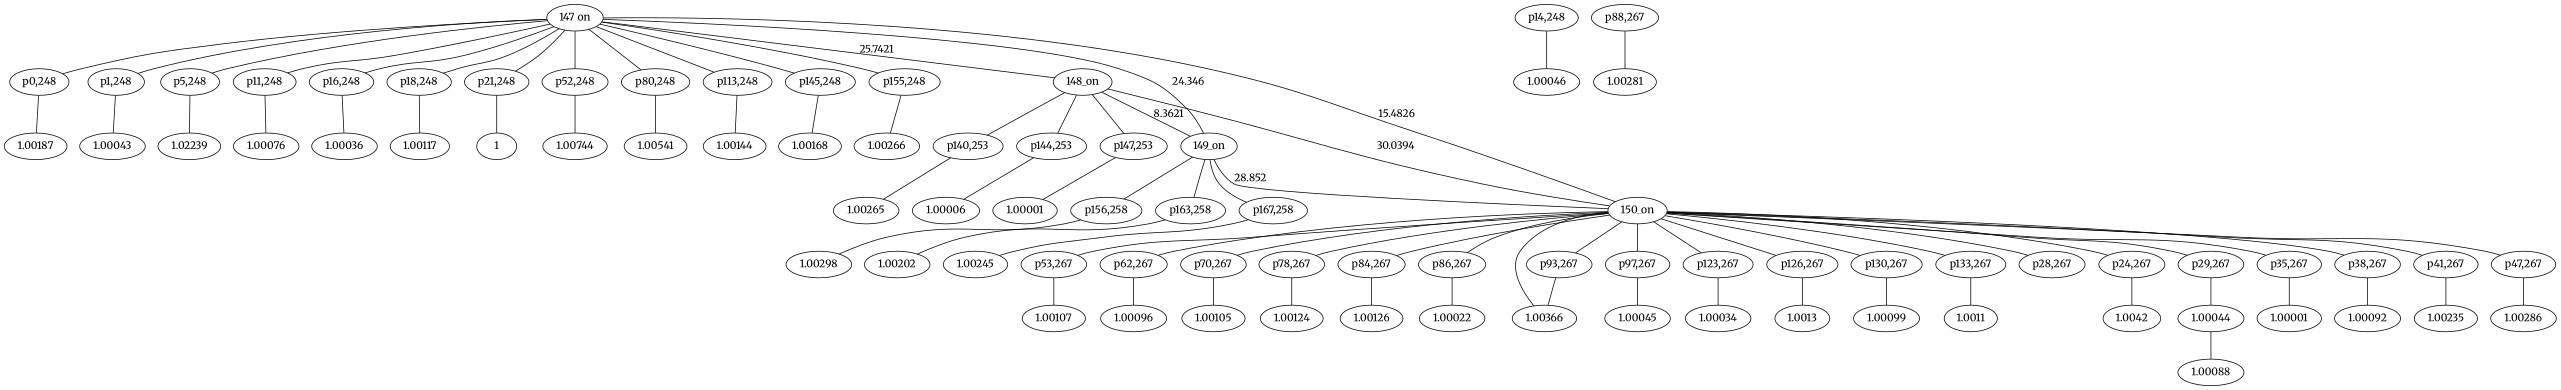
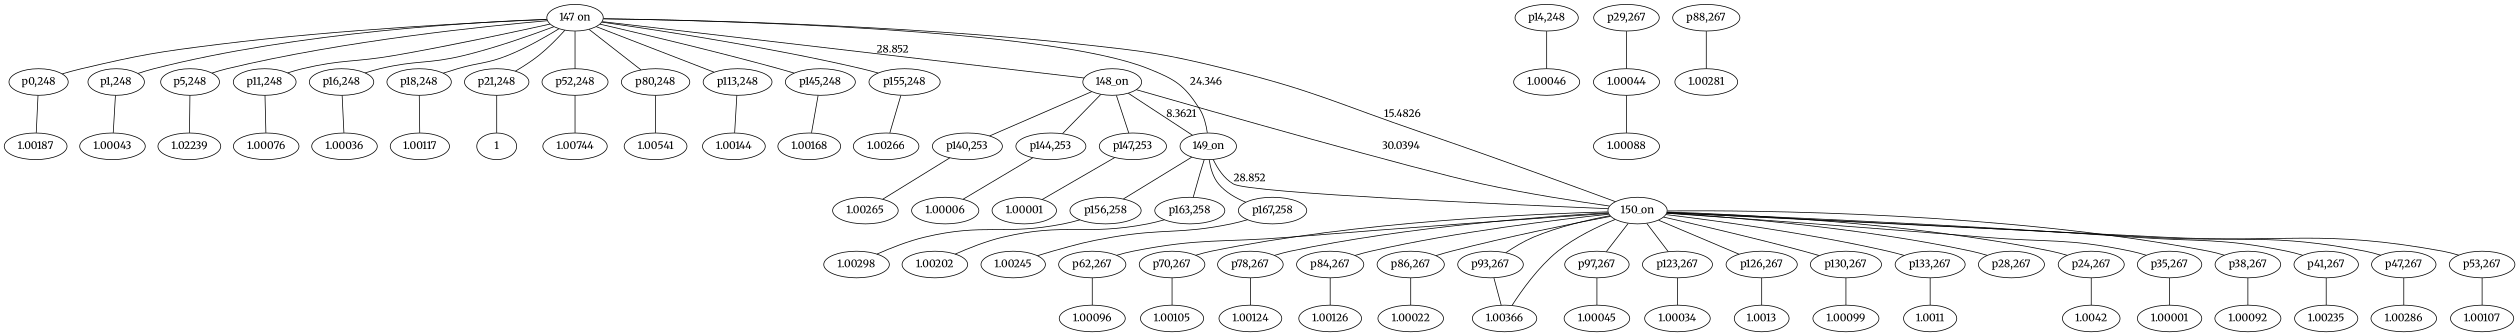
(876, 50) -> (893, 50)
(1928, 230) -> none
